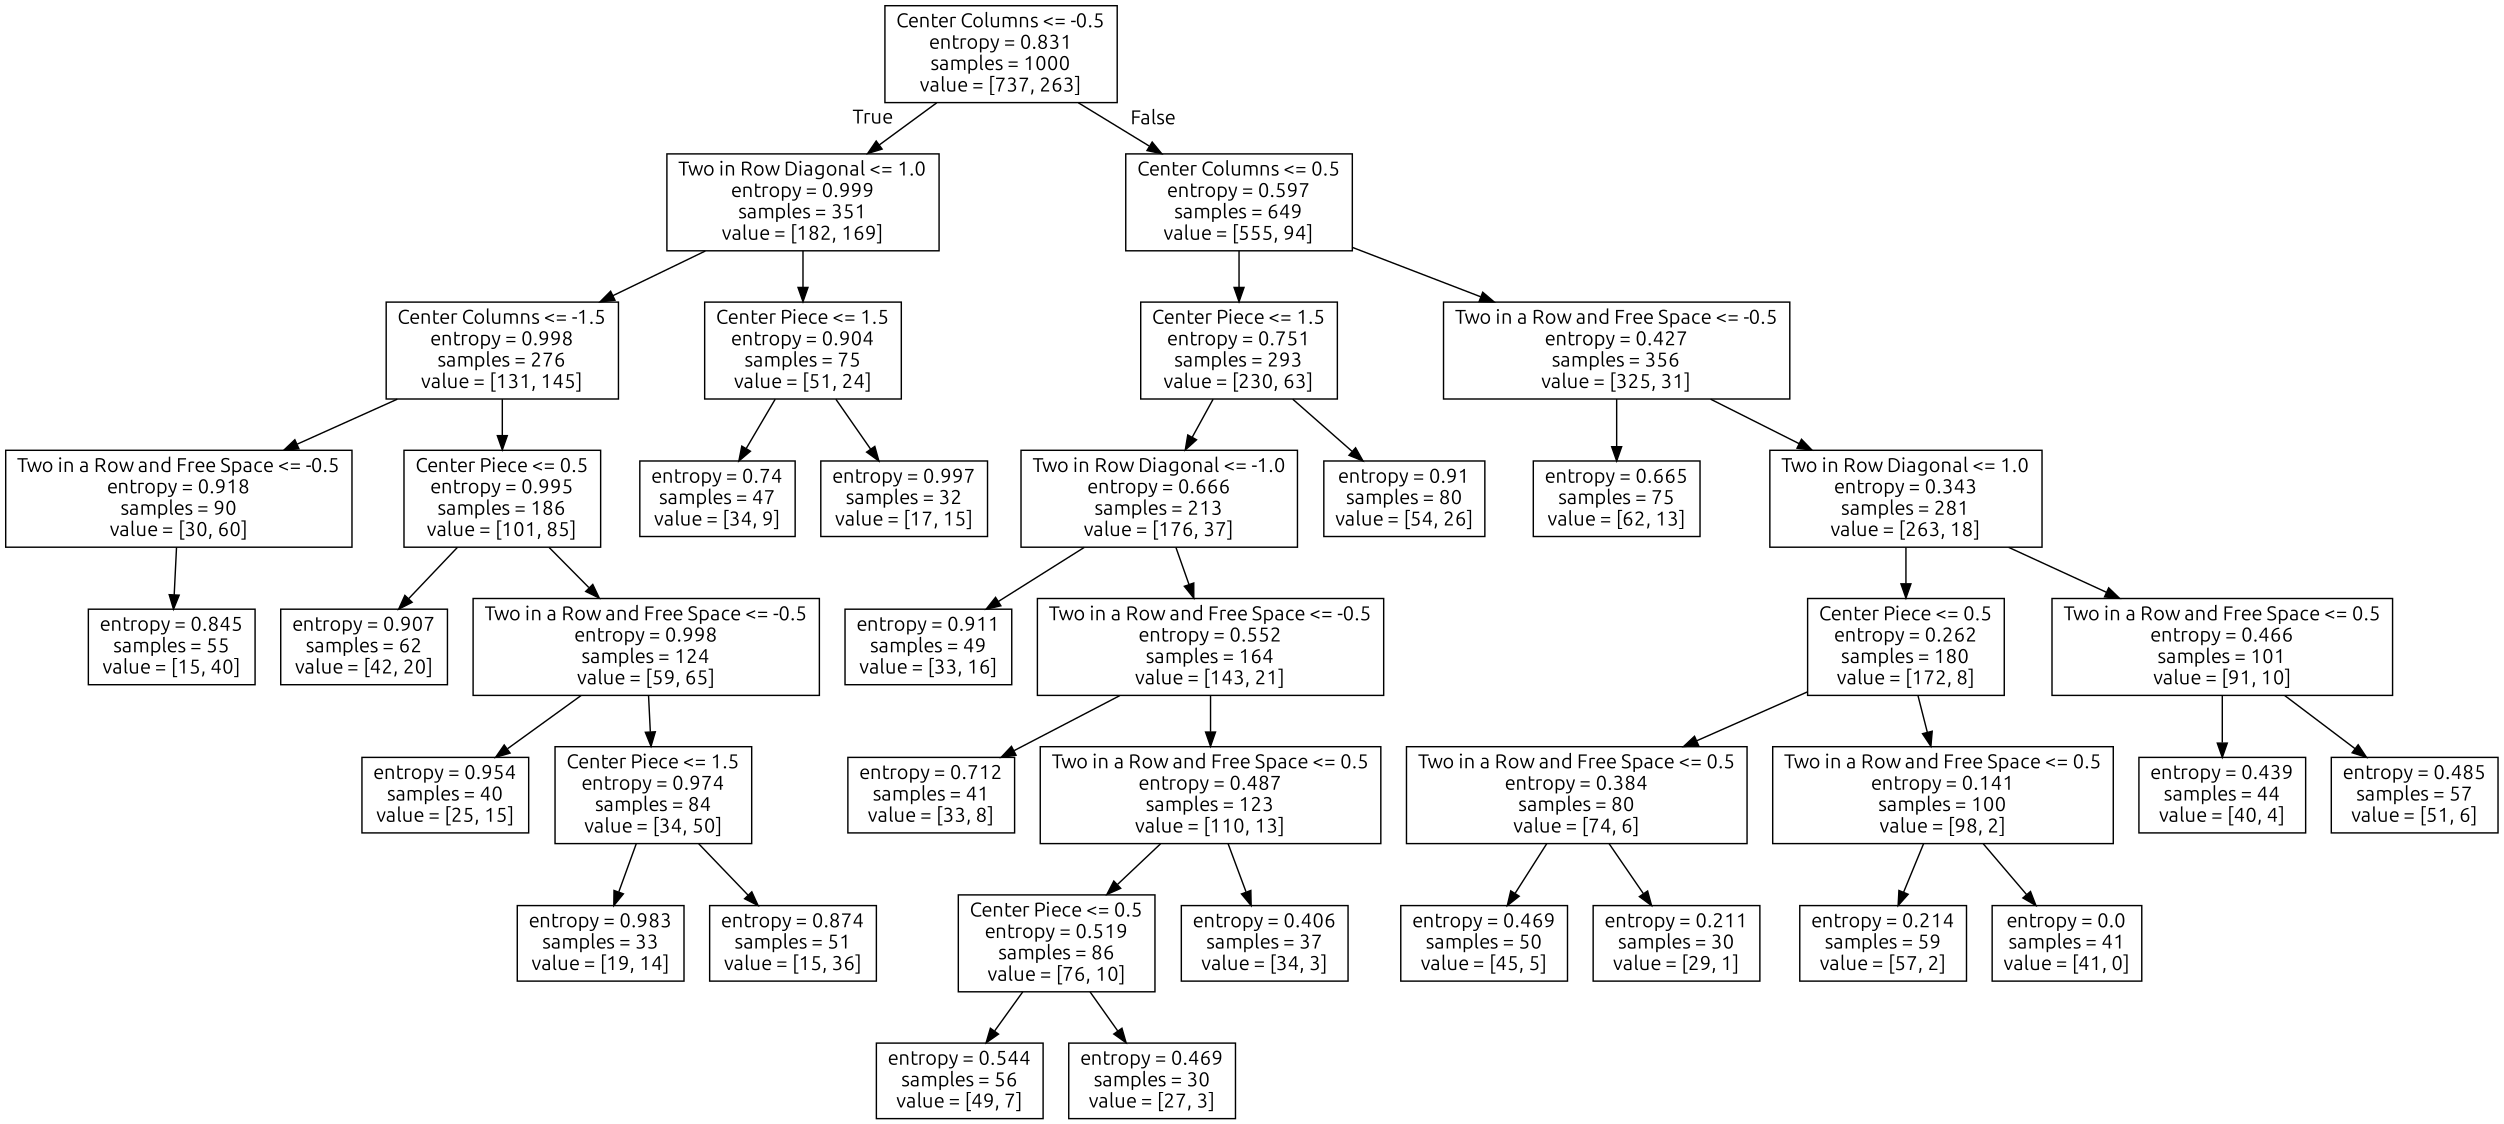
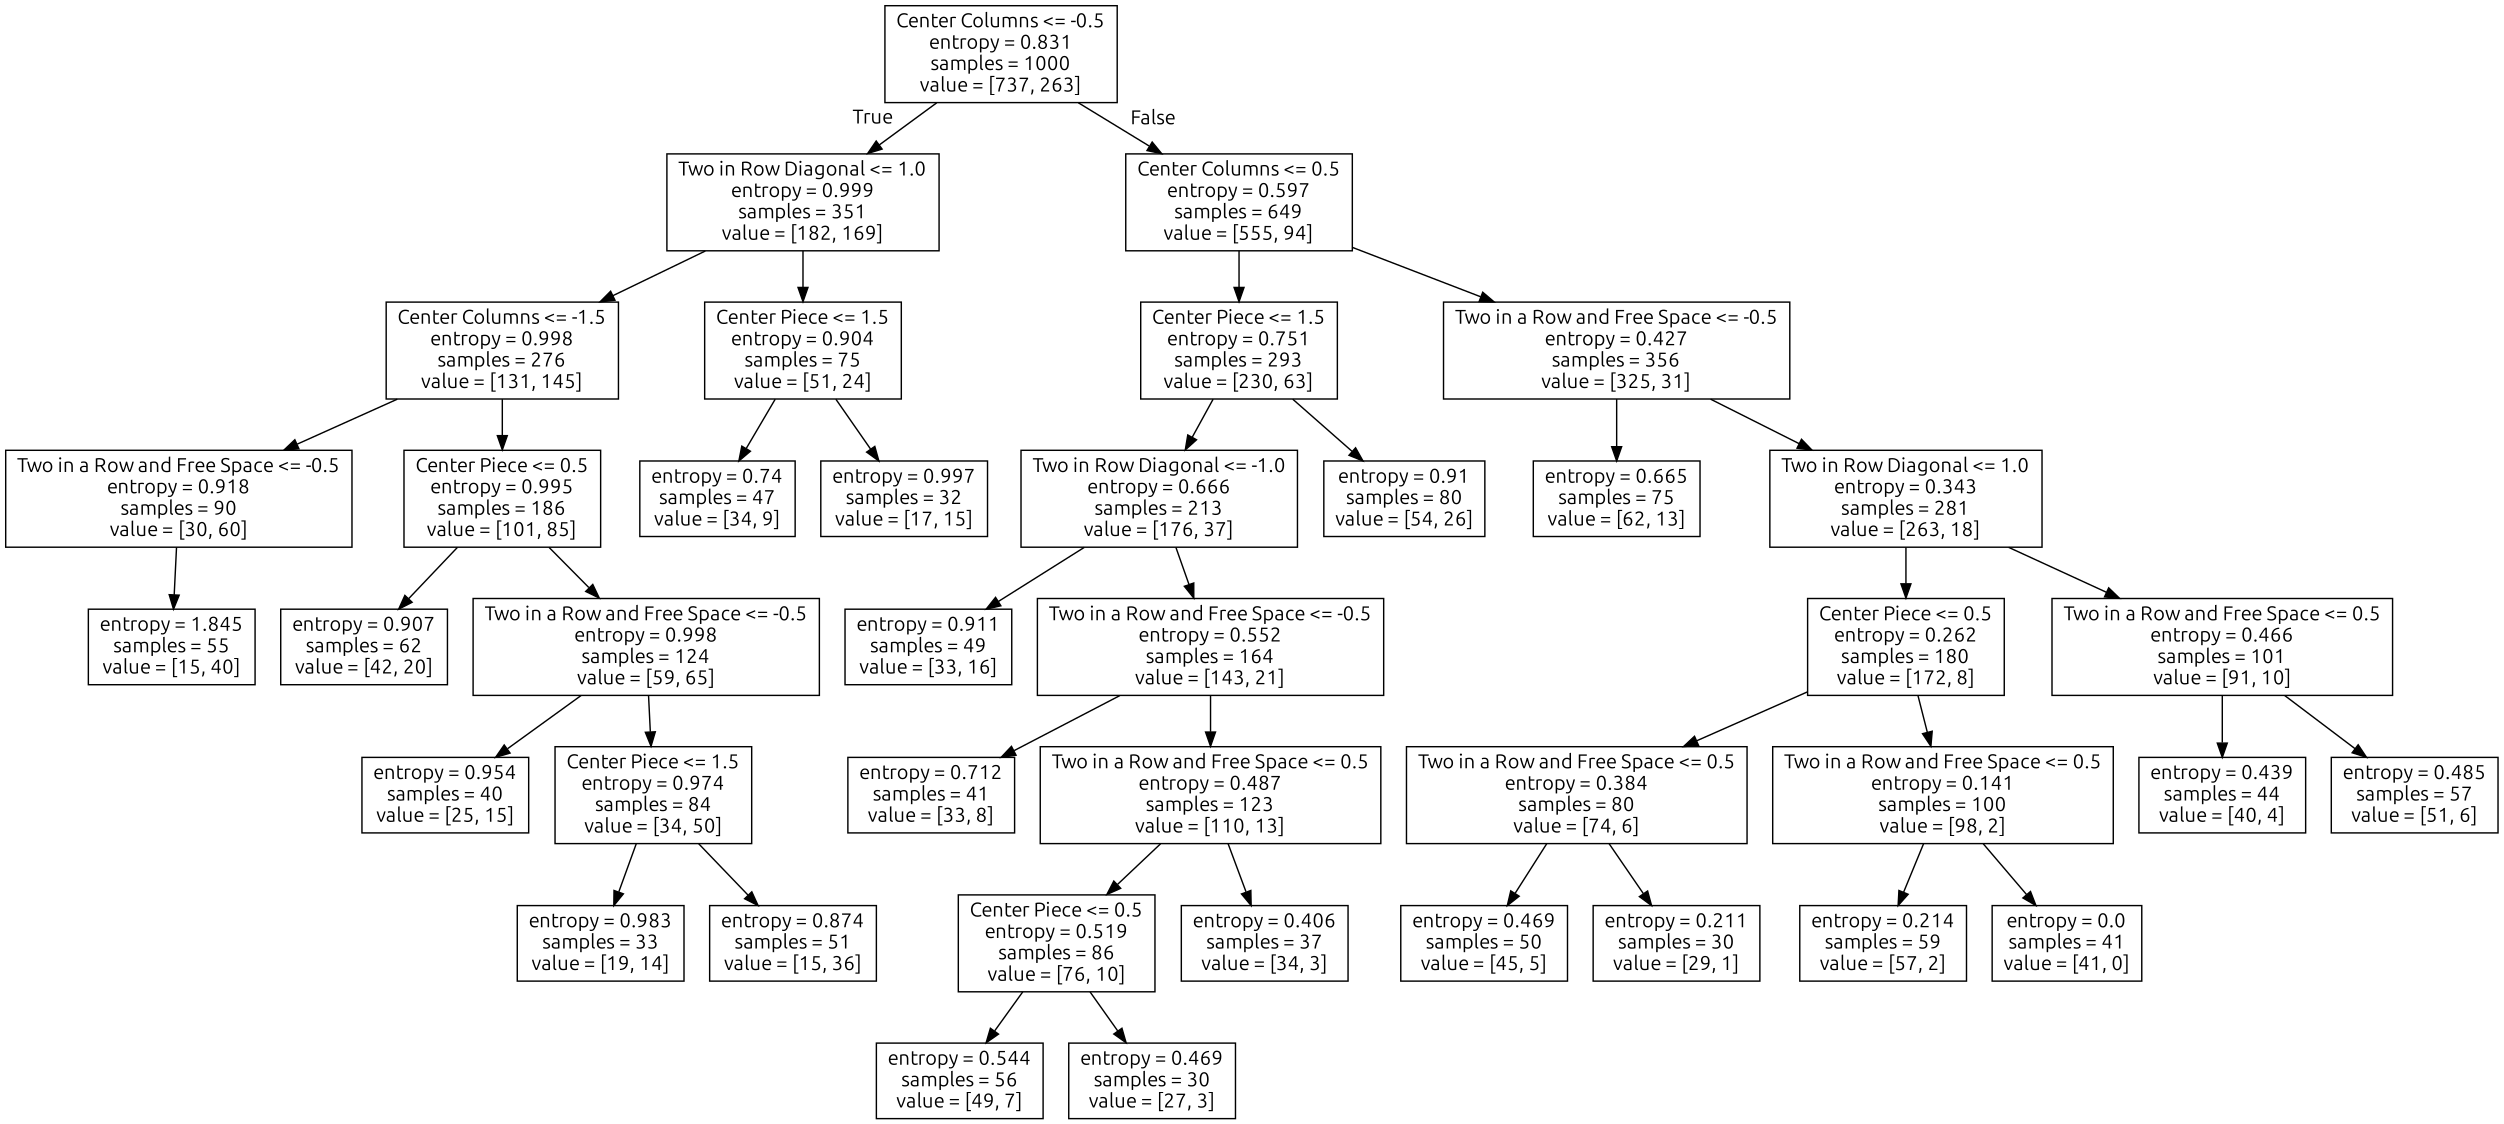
(172, 647) -> (172, 647)
